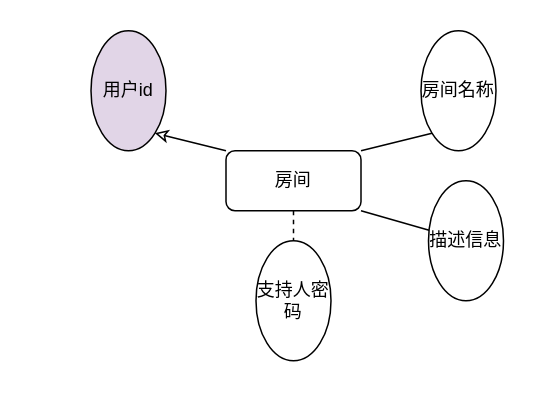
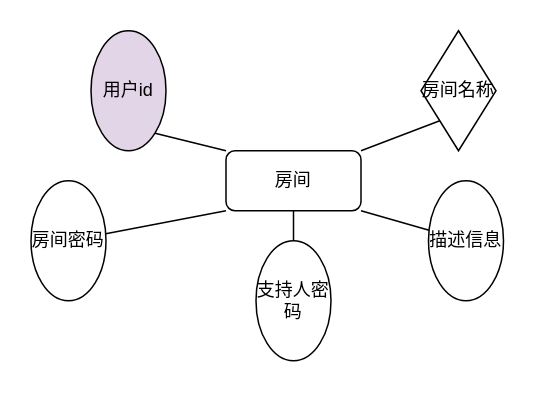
(458, 91) -> (458, 91)
(166, 136) -> (162, 135)
none -> (166, 222)
(293, 226) -> (293, 226)
none -> (68, 241)
